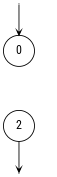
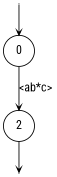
none -> (19, 86)
